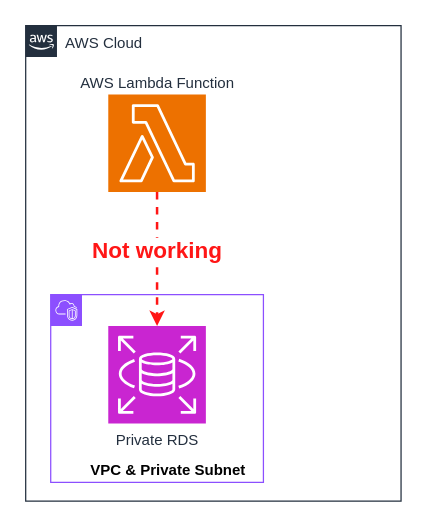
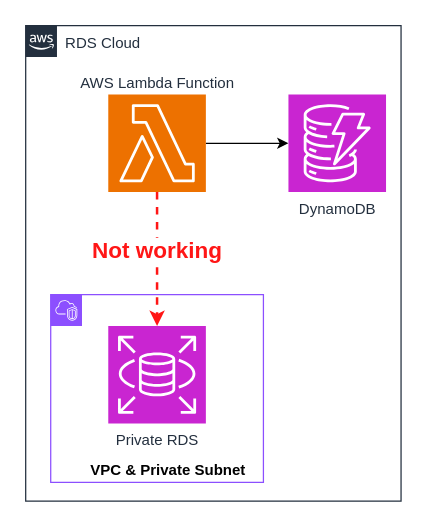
(100, 43) -> (100, 43)
none -> (243, 143)
none -> (337, 143)
